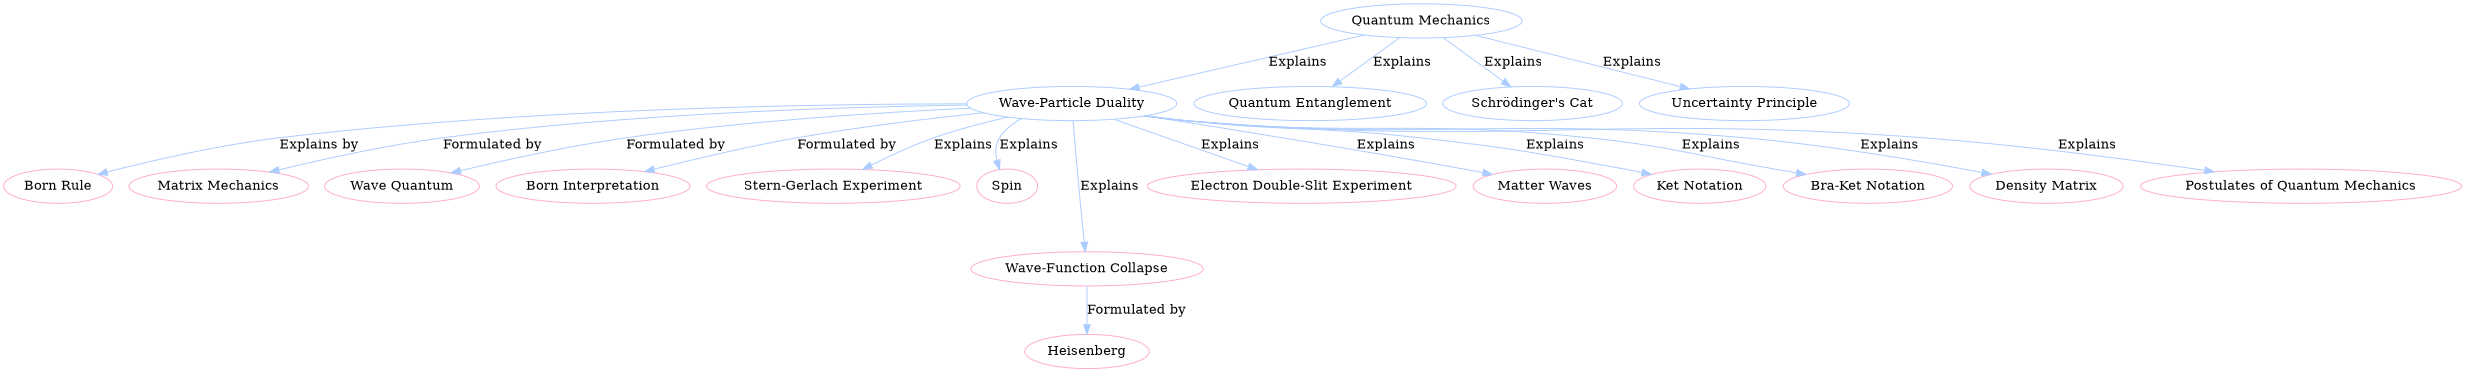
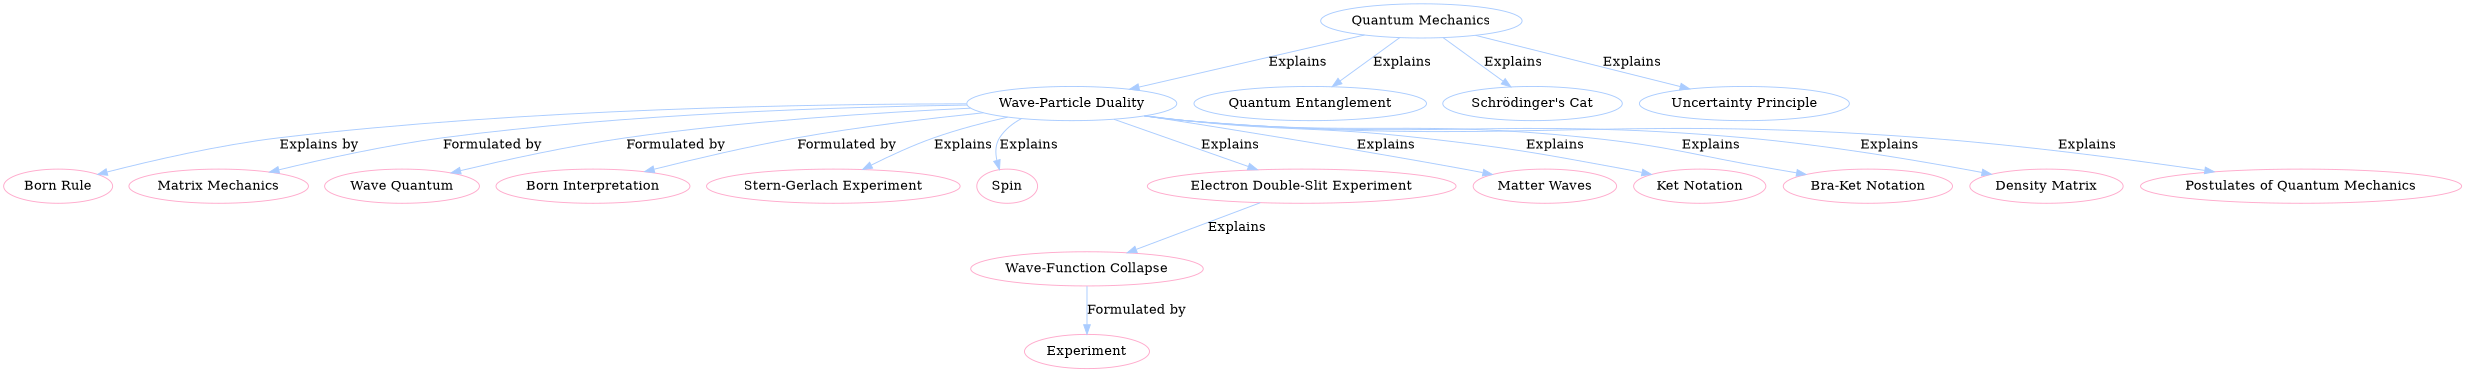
(1078, 182) -> (1198, 226)
(1087, 352) -> (1087, 352)
